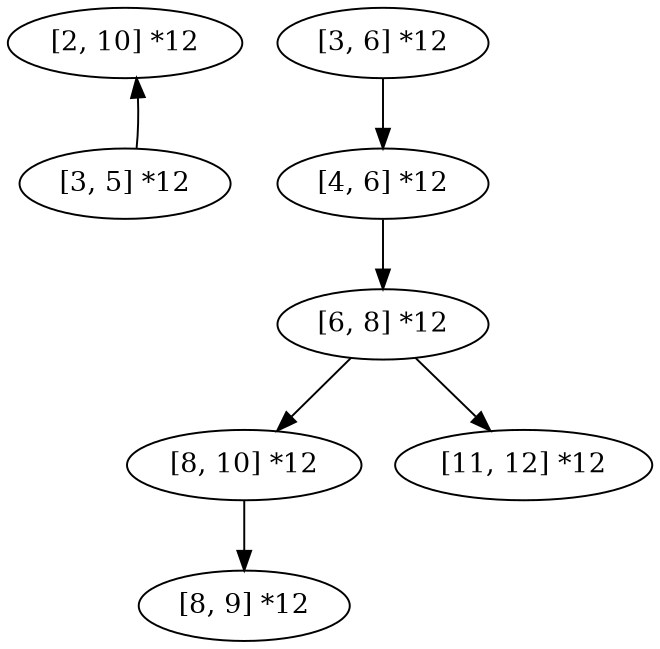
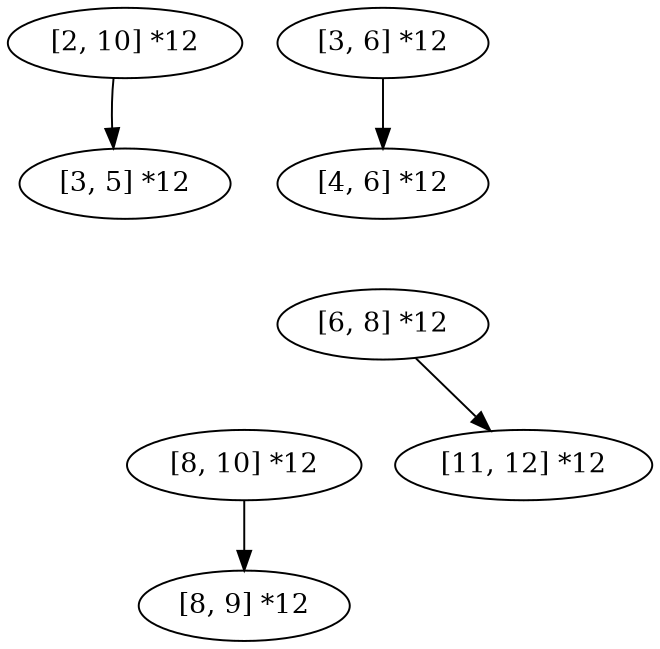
(138, 123) -> (112, 103)
(383, 244) -> none
(321, 387) -> none
